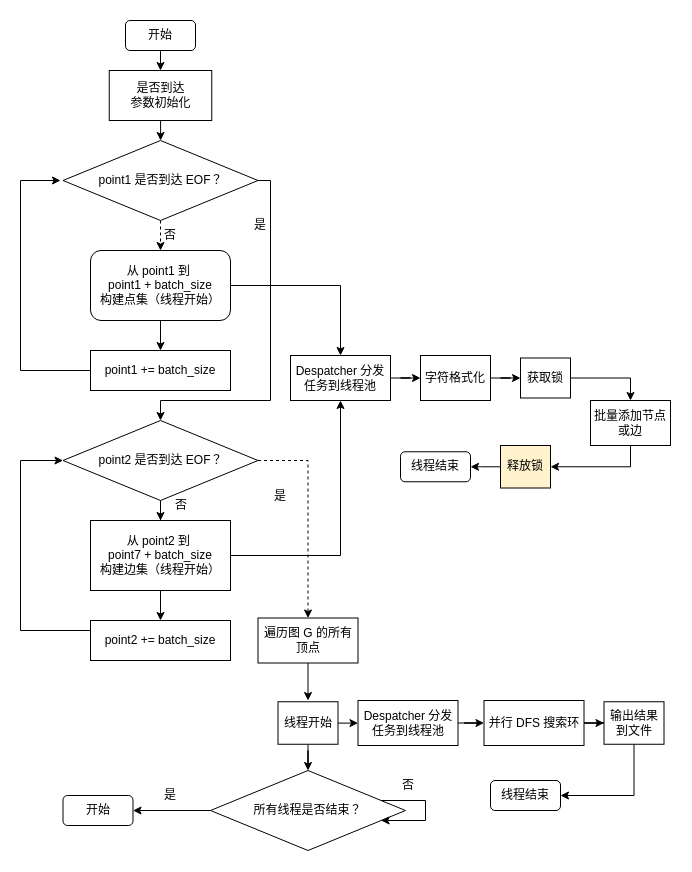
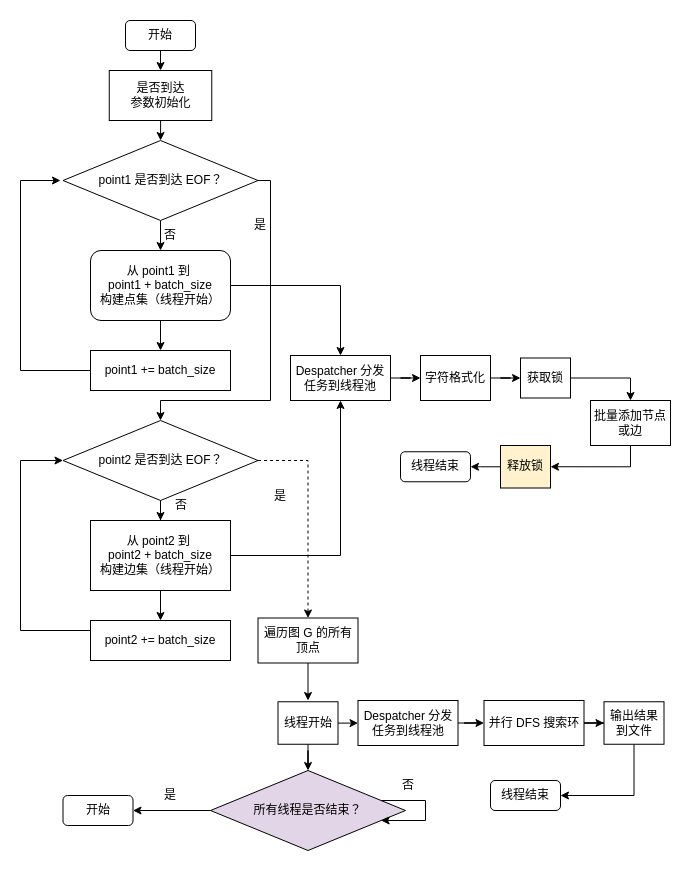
(161, 233) -> (161, 233)
(161, 556) -> (161, 556)
(308, 811) -> (308, 811)
